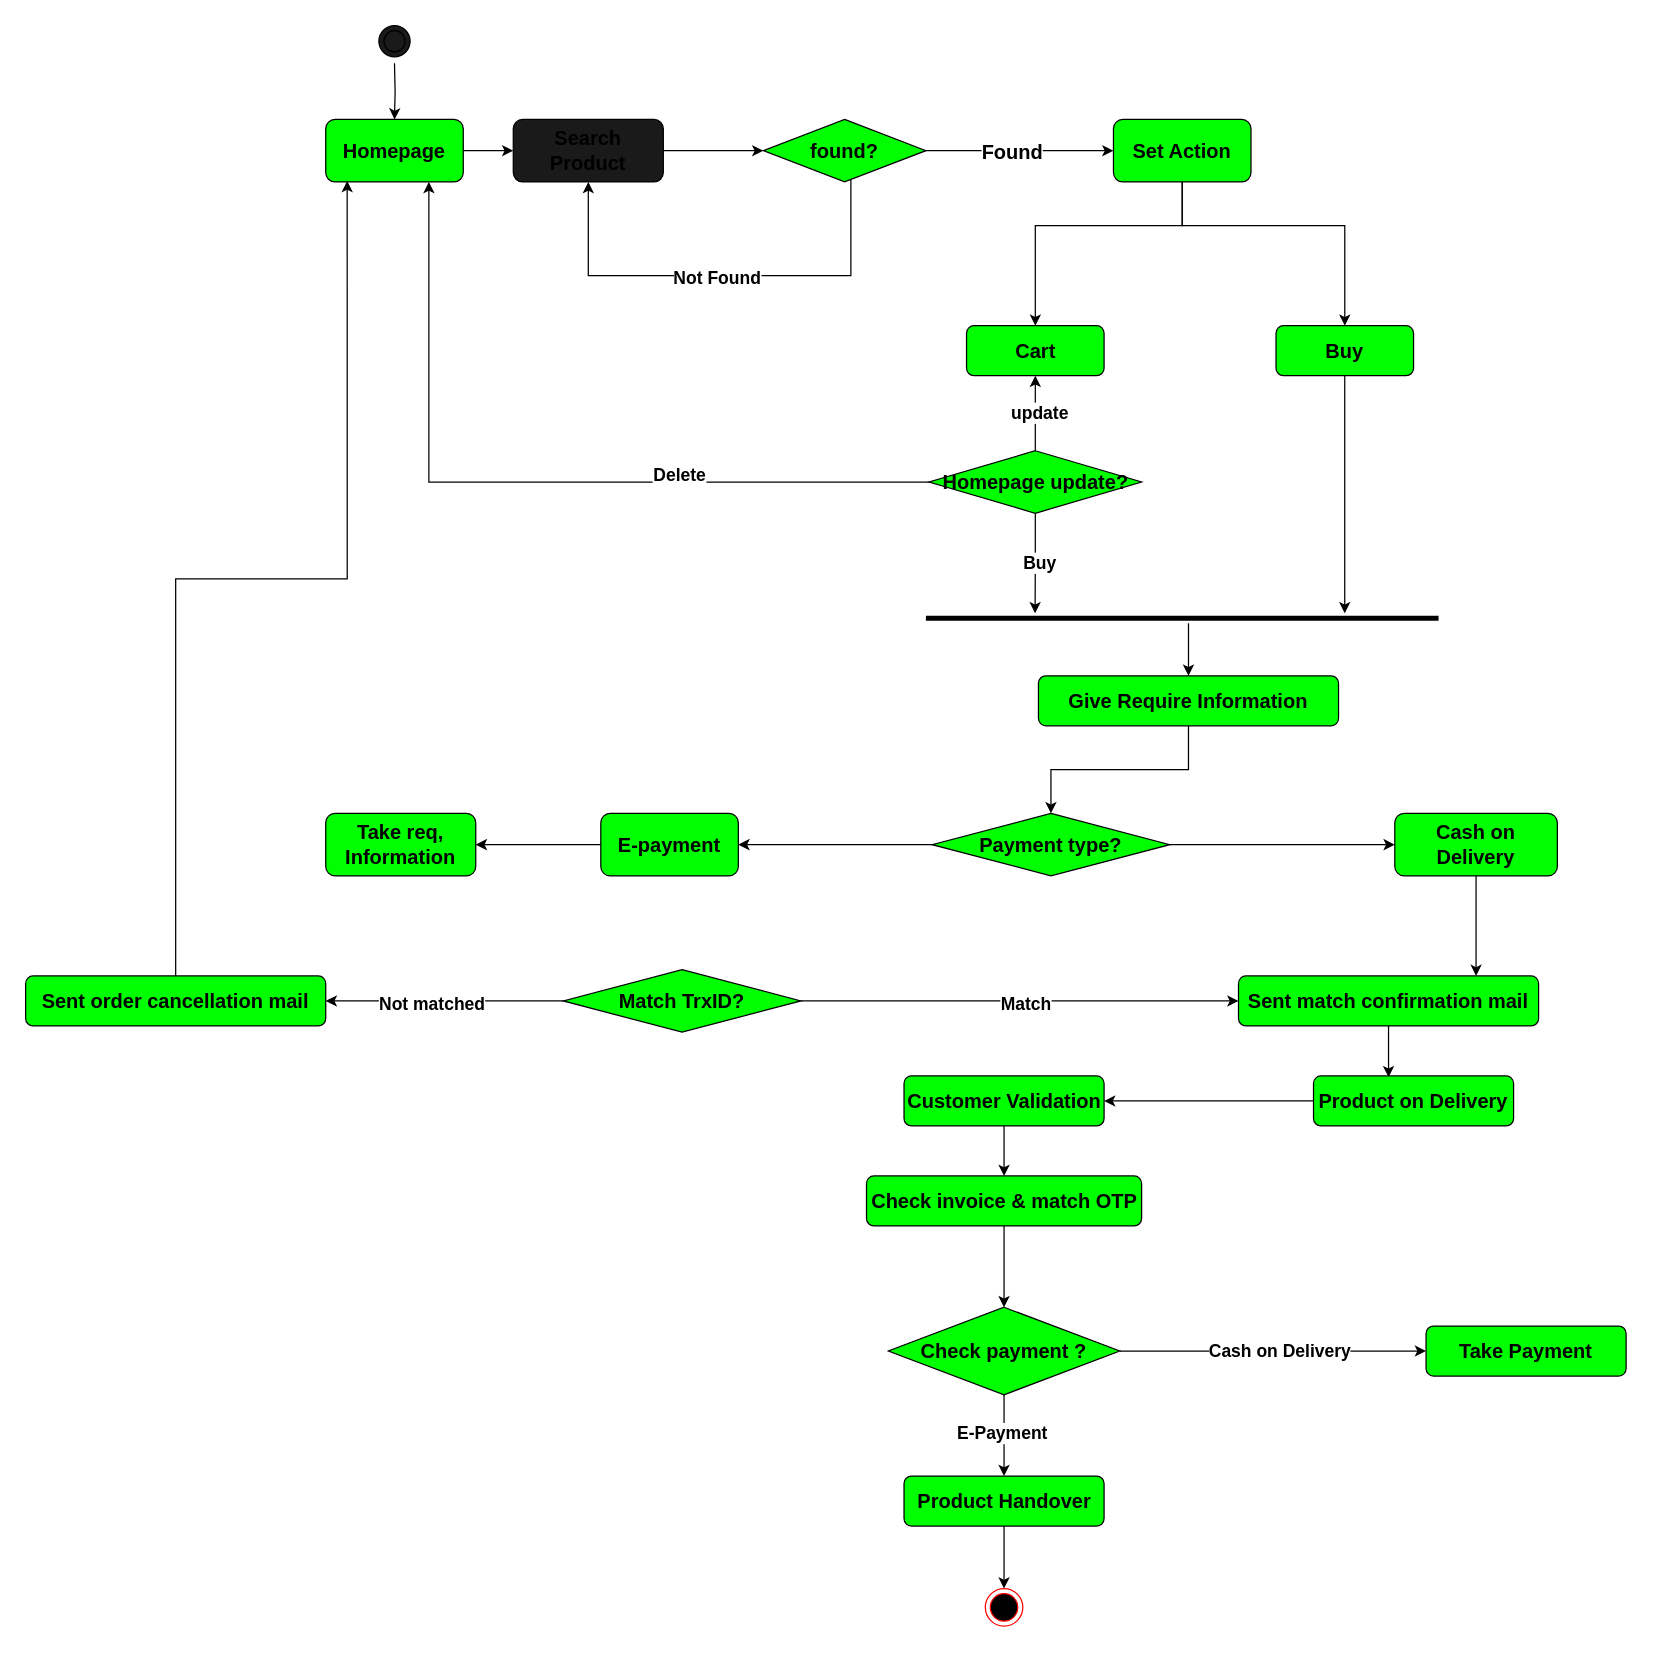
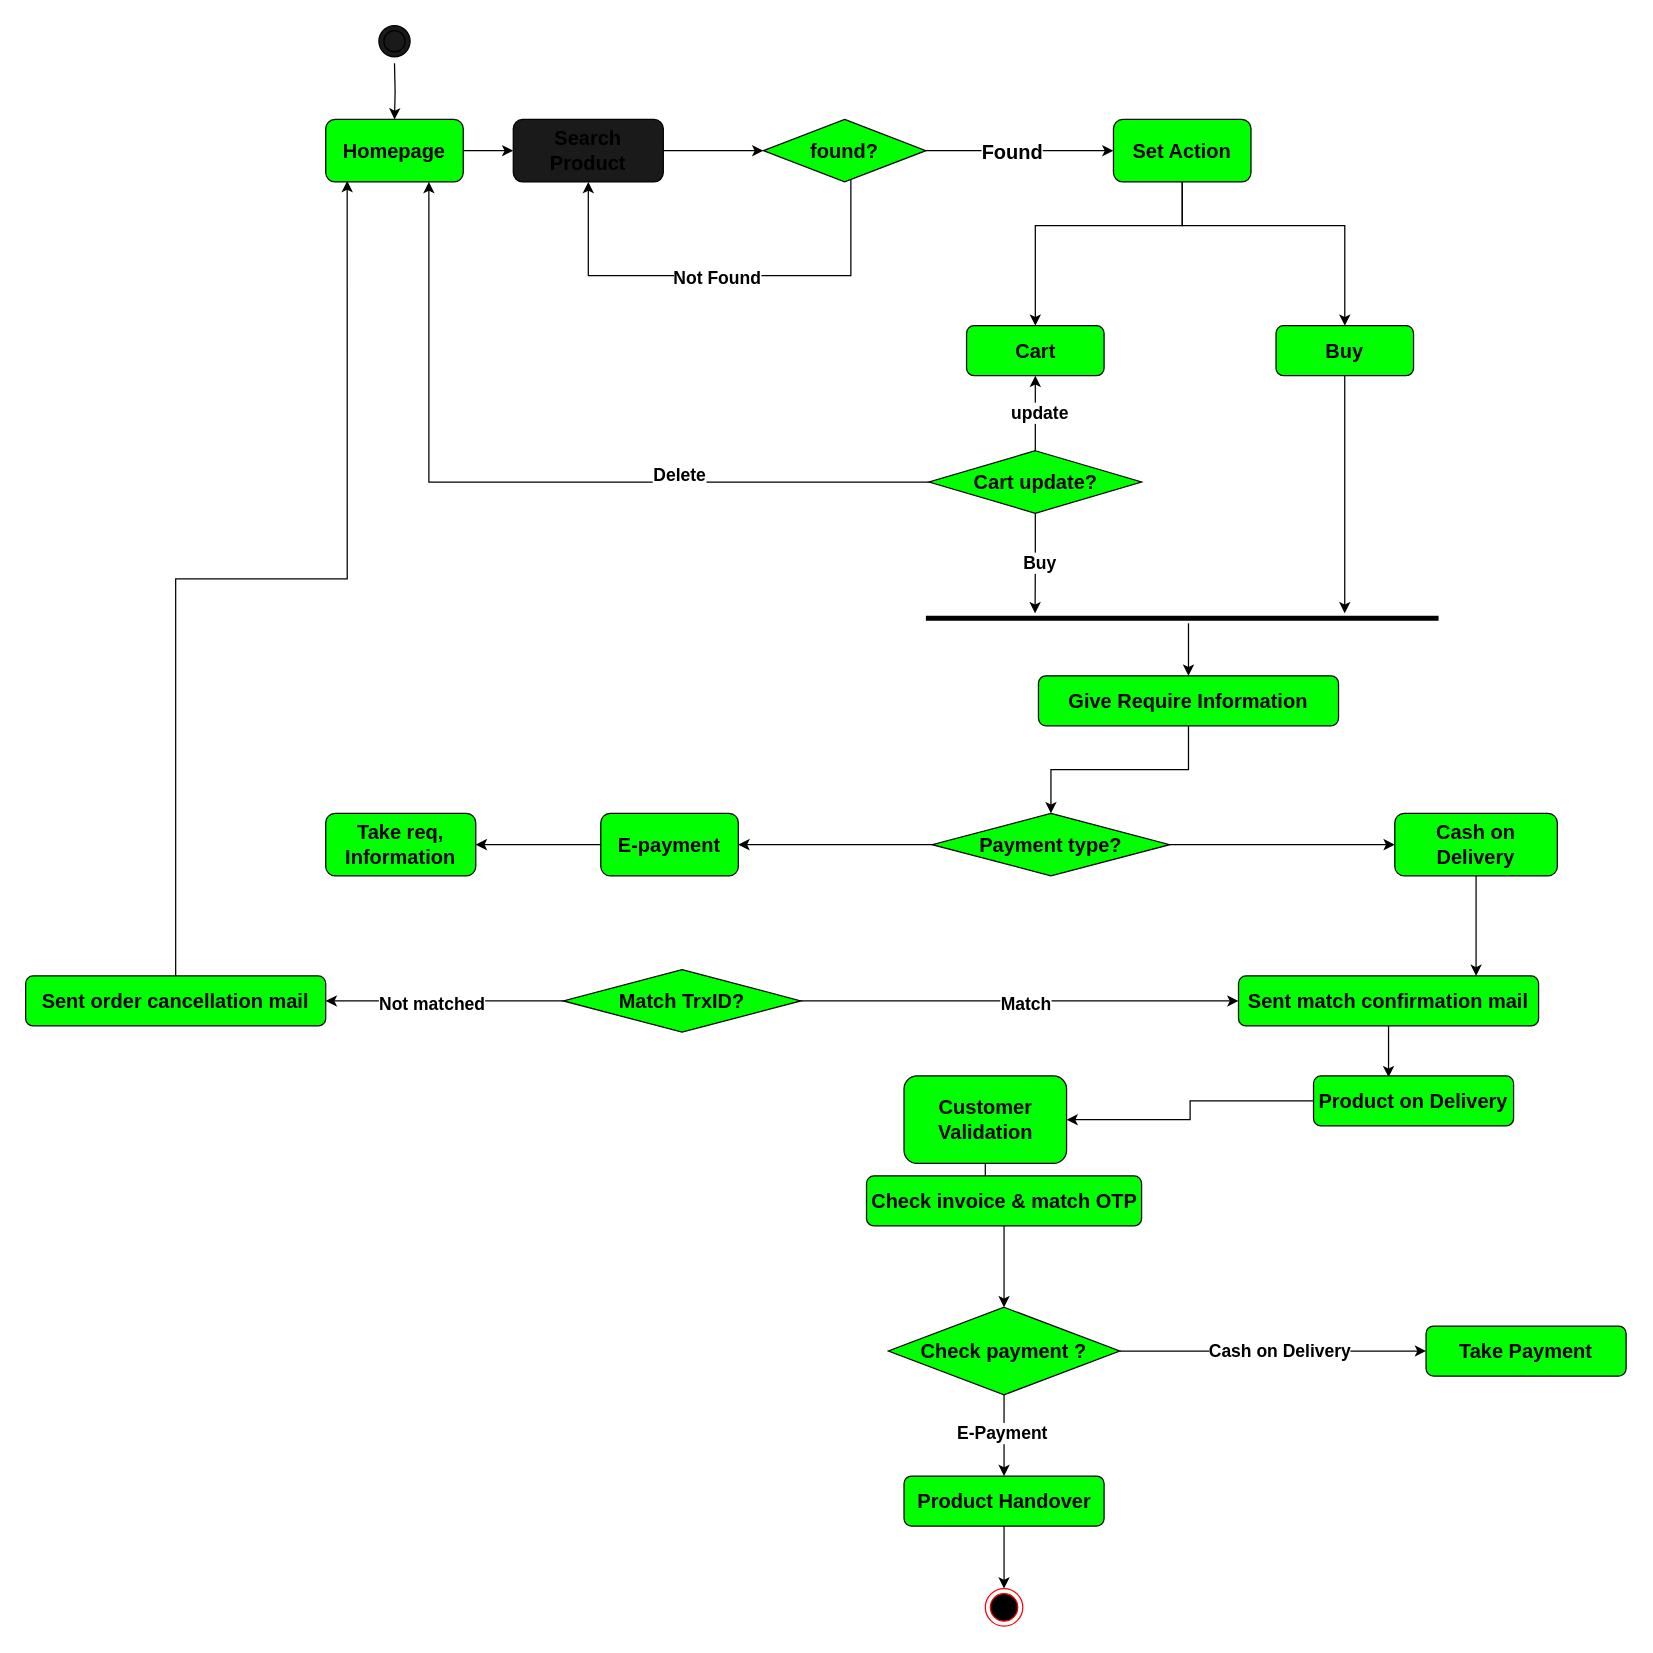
(1036, 482) -> (1036, 482)
(1004, 1101) -> (985, 1119)
